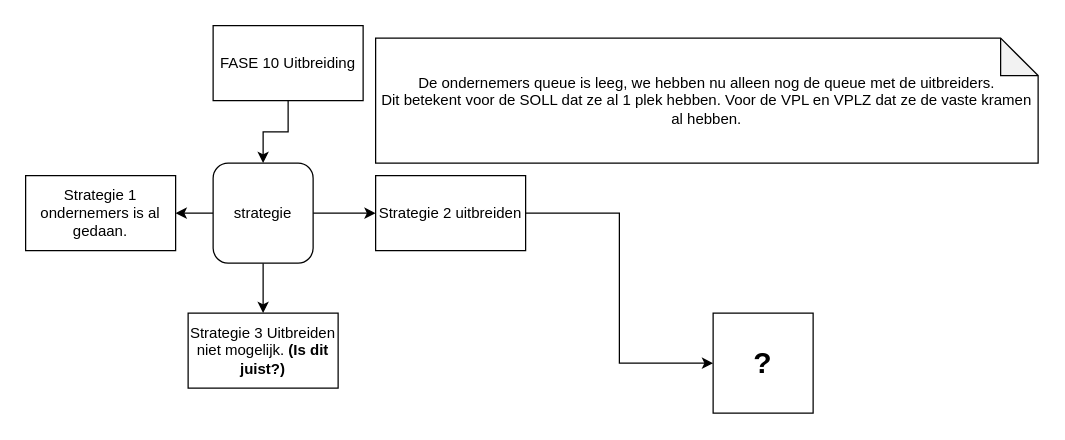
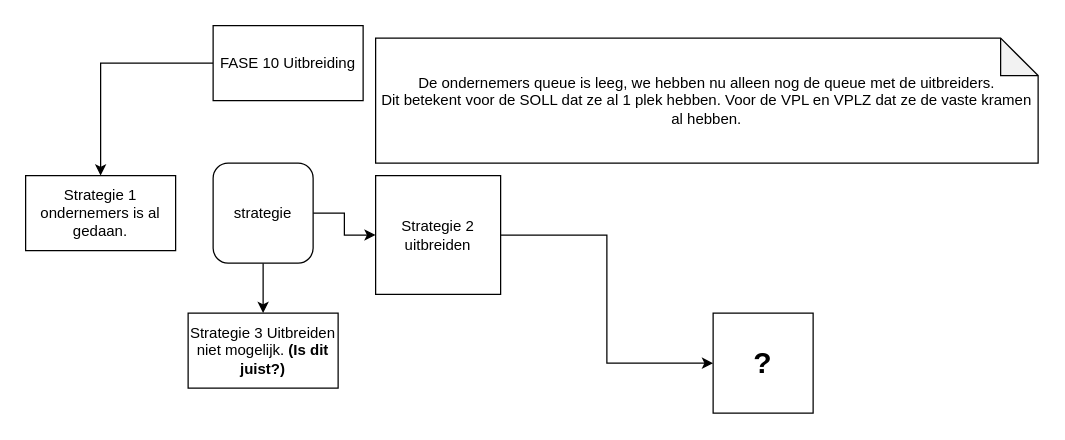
(280, 132) -> (105, 63)
(190, 213) -> none
(451, 213) -> (438, 235)
